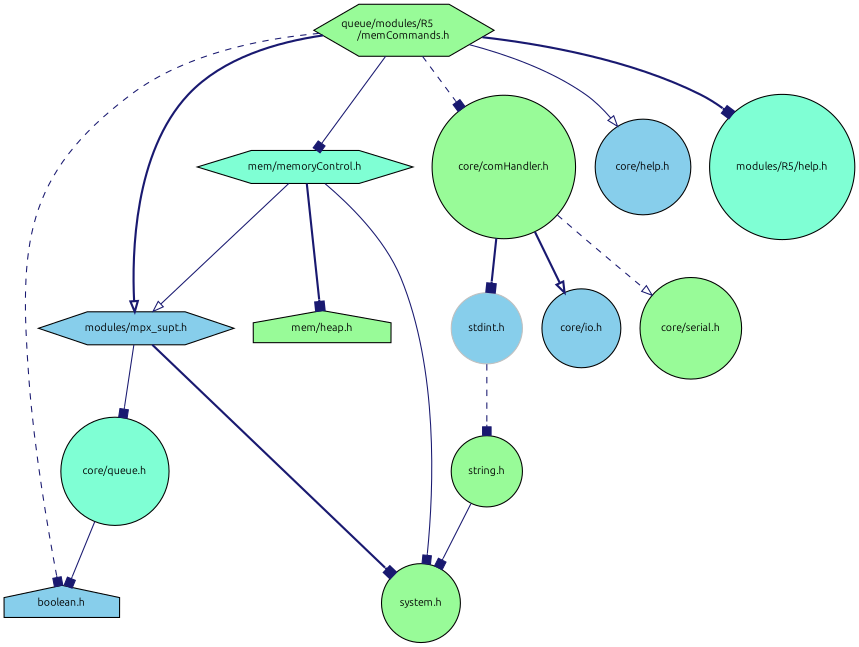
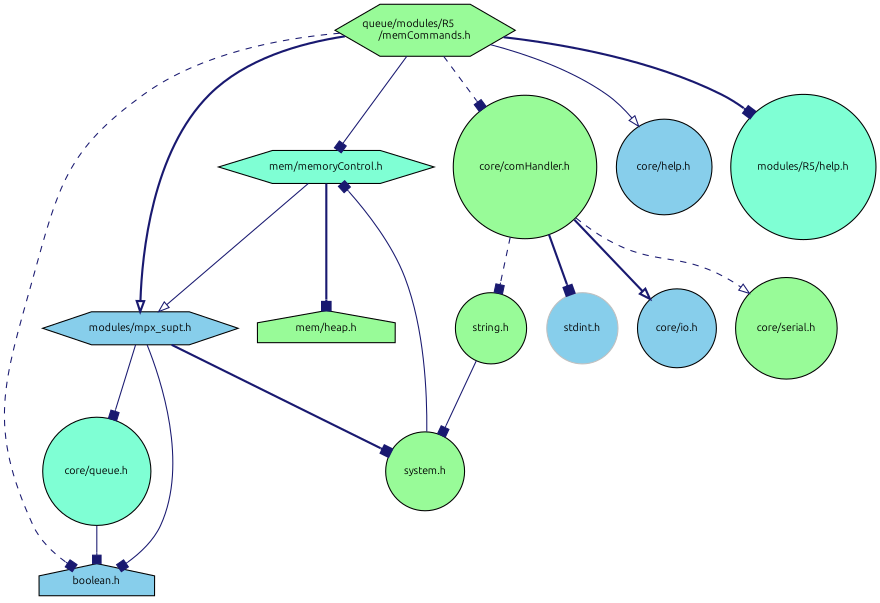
(422, 353) -> (413, 303)
(487, 394) -> (505, 260)
none -> (172, 459)
